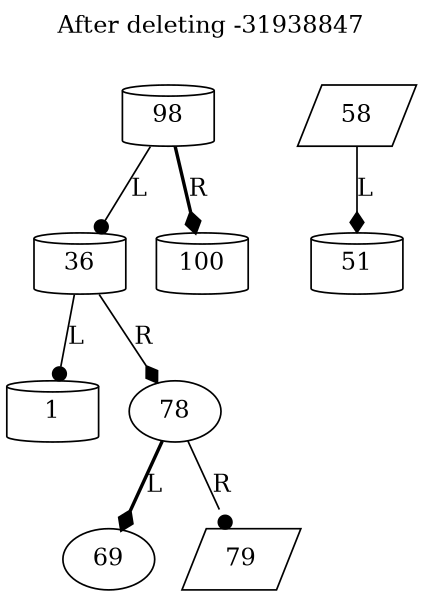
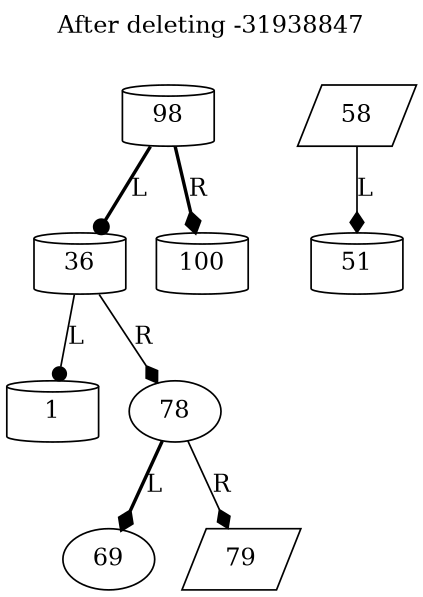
(128, 184) -> (128, 184)
(204, 475) -> (204, 475)
